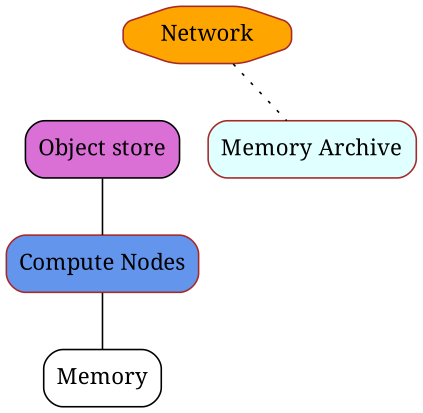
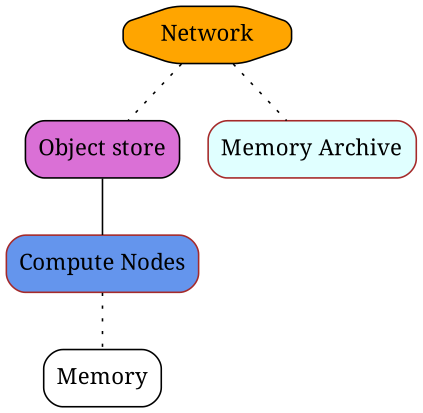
(207, 35) -> (207, 35)
none -> (155, 92)
(102, 321) -> (102, 321)
